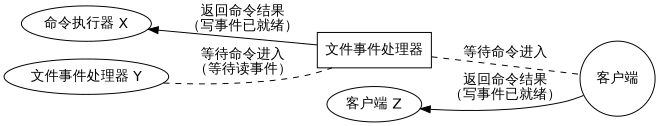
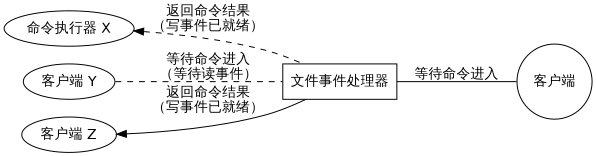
(238, 38) -> (225, 41)
(506, 66) -> (457, 82)
(86, 77) -> (69, 82)
(508, 109) -> (218, 125)
